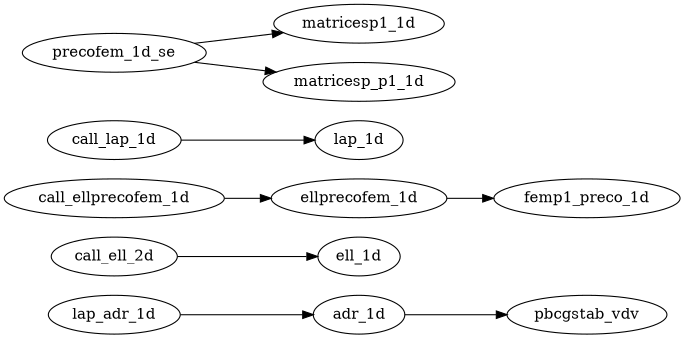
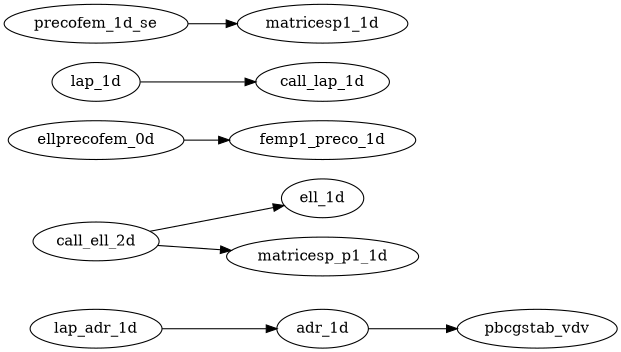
(230, 67) -> (189, 248)
(242, 140) -> (193, 82)
(114, 198) -> none
(359, 198) -> (96, 140)
